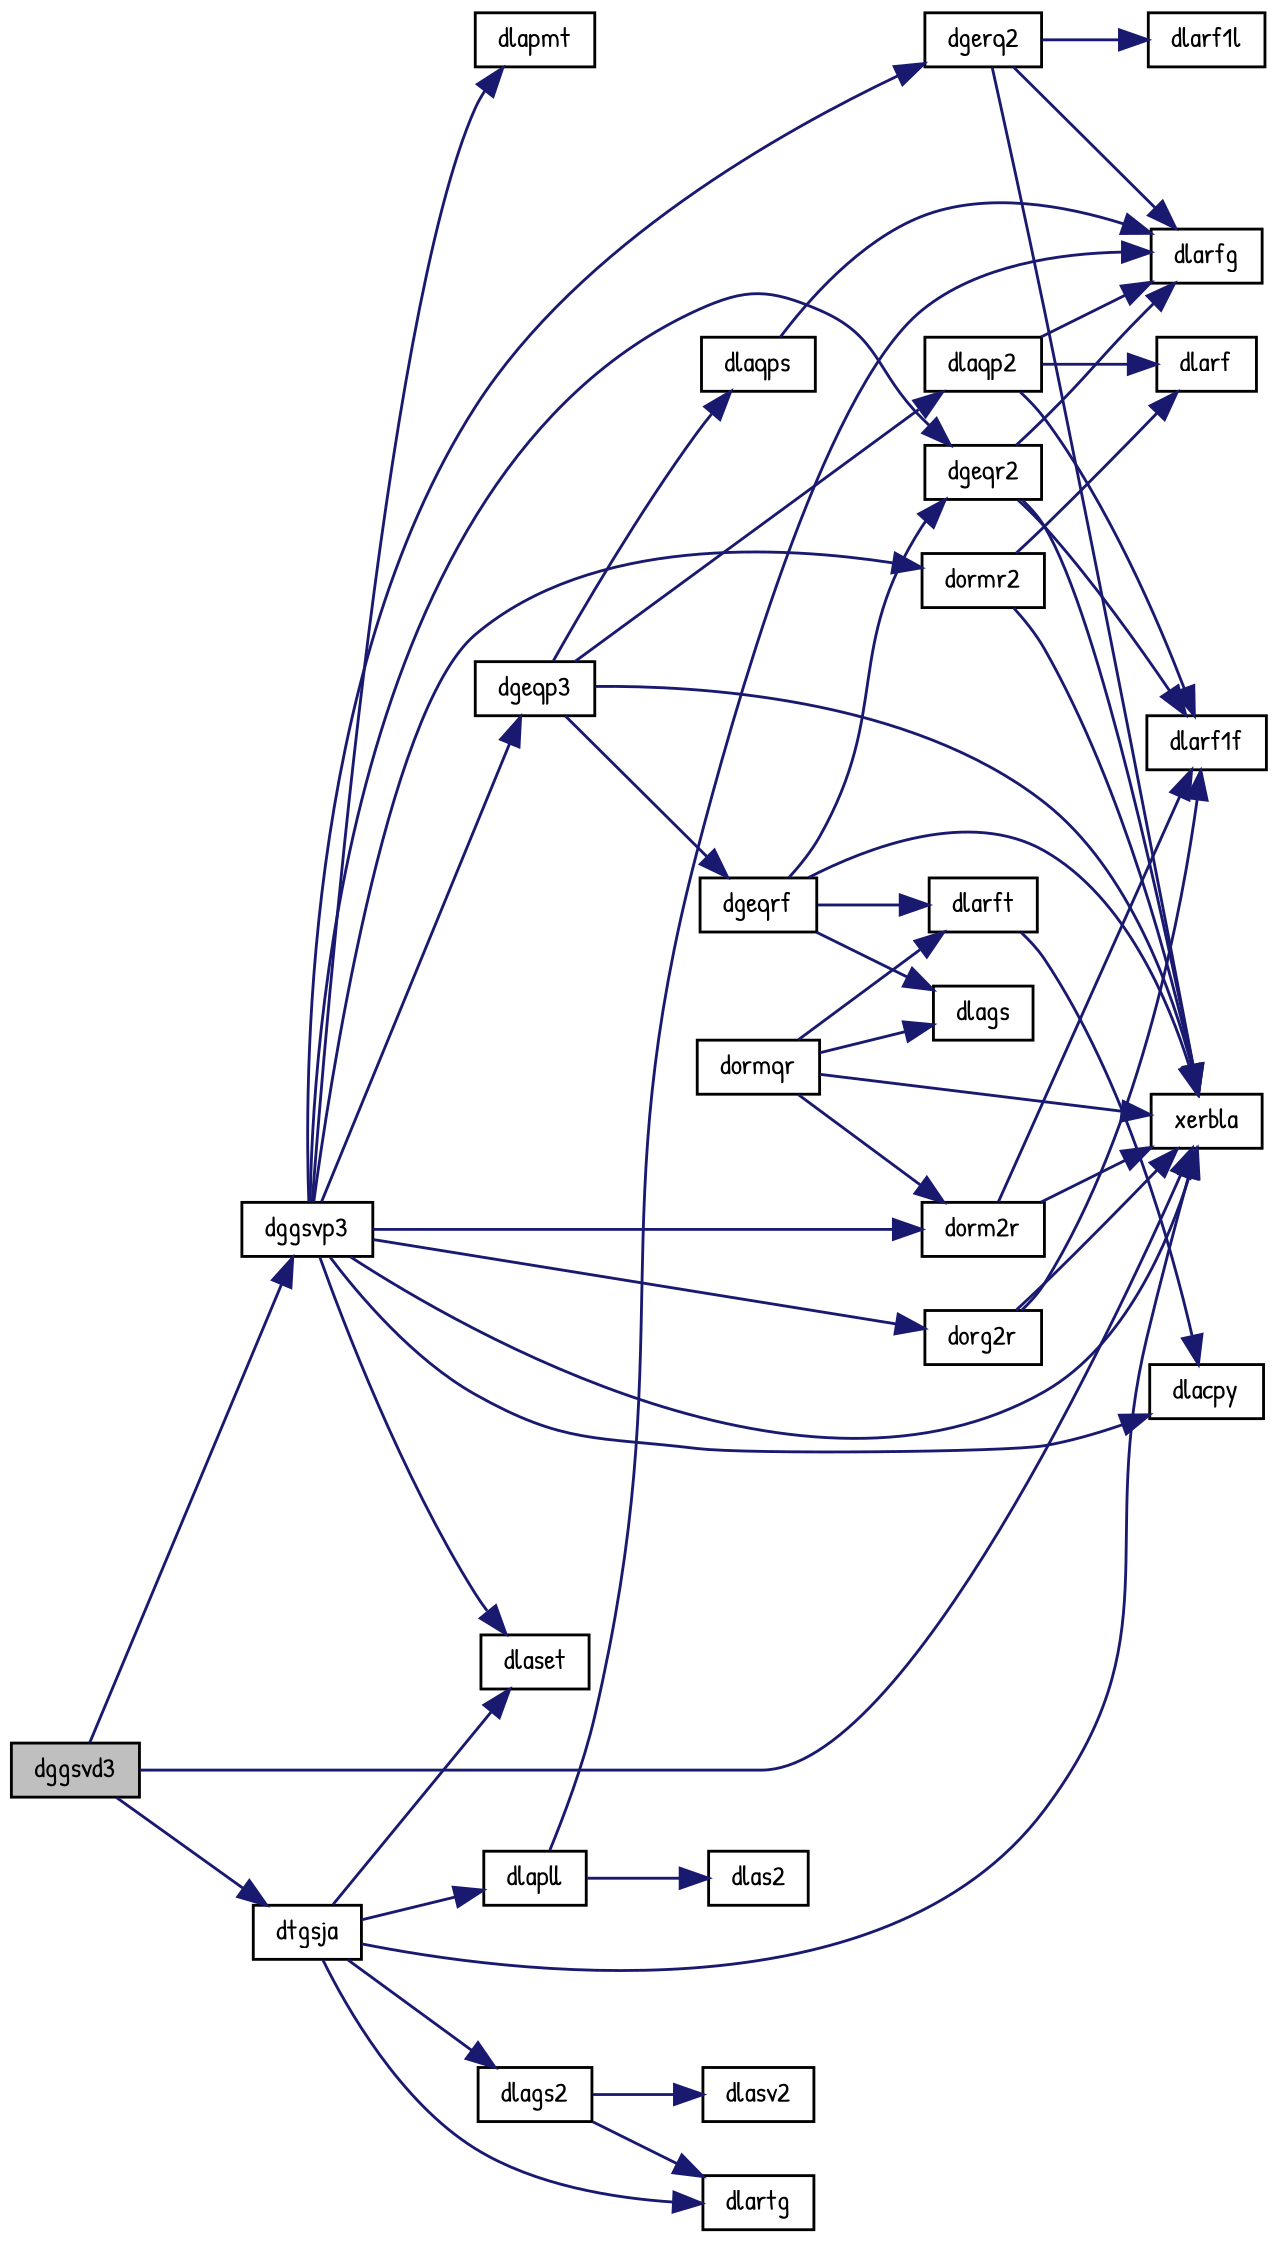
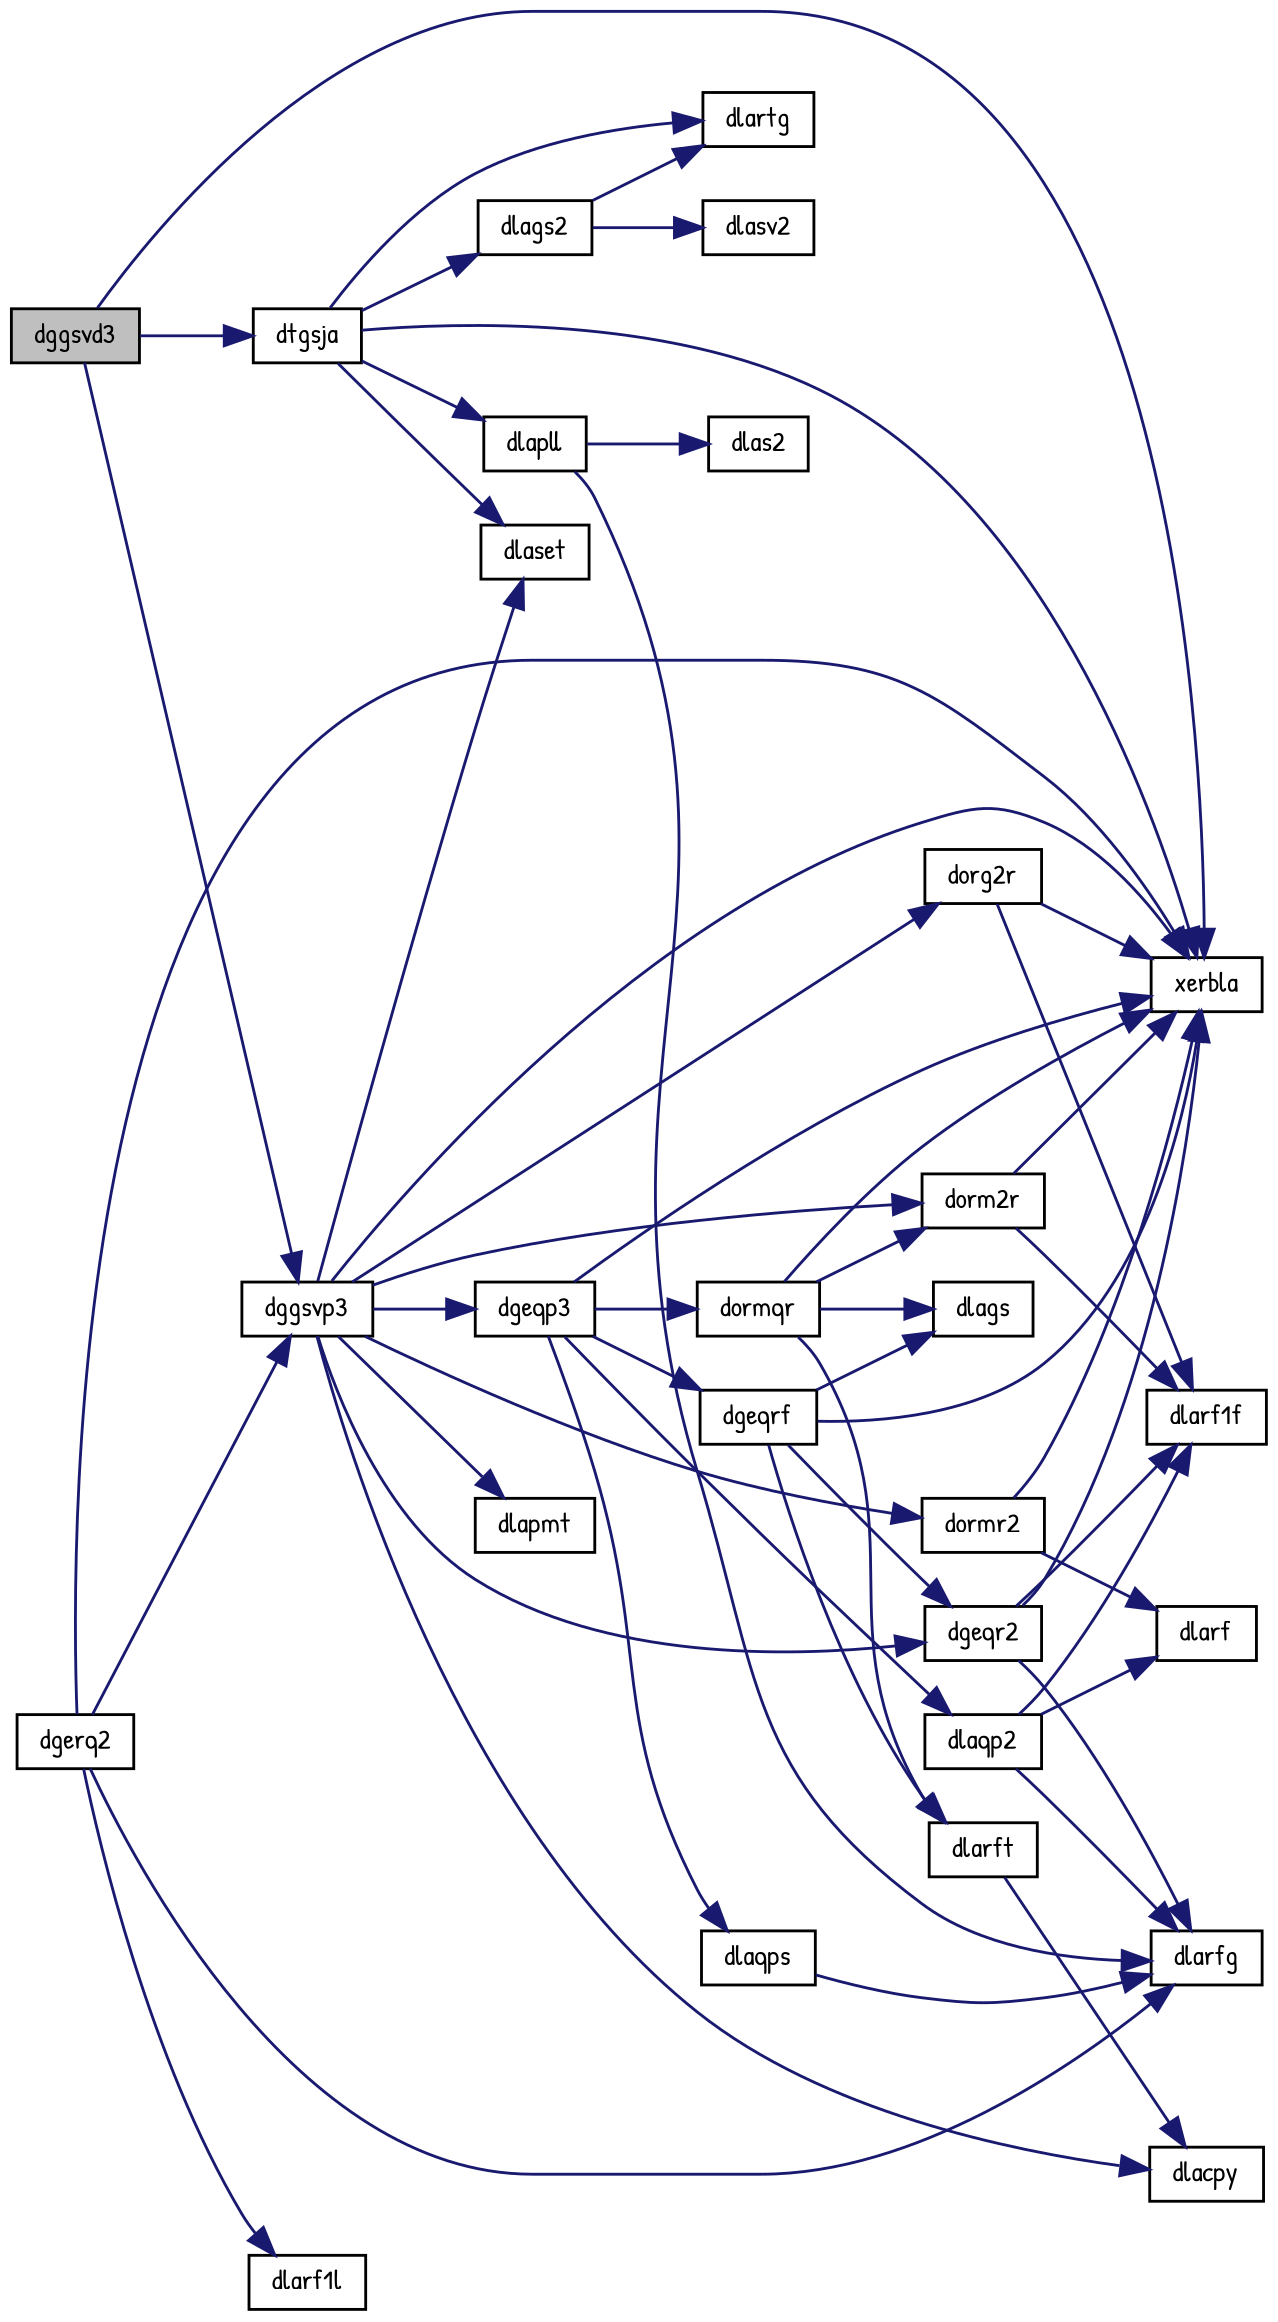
(412, 532) -> (185, 1538)
none -> (631, 1309)
